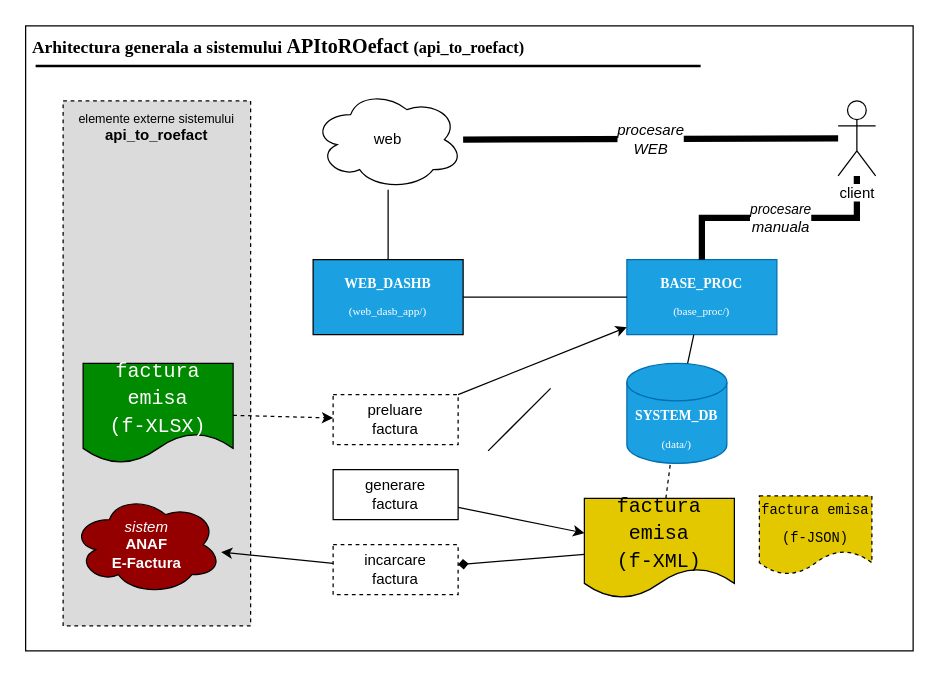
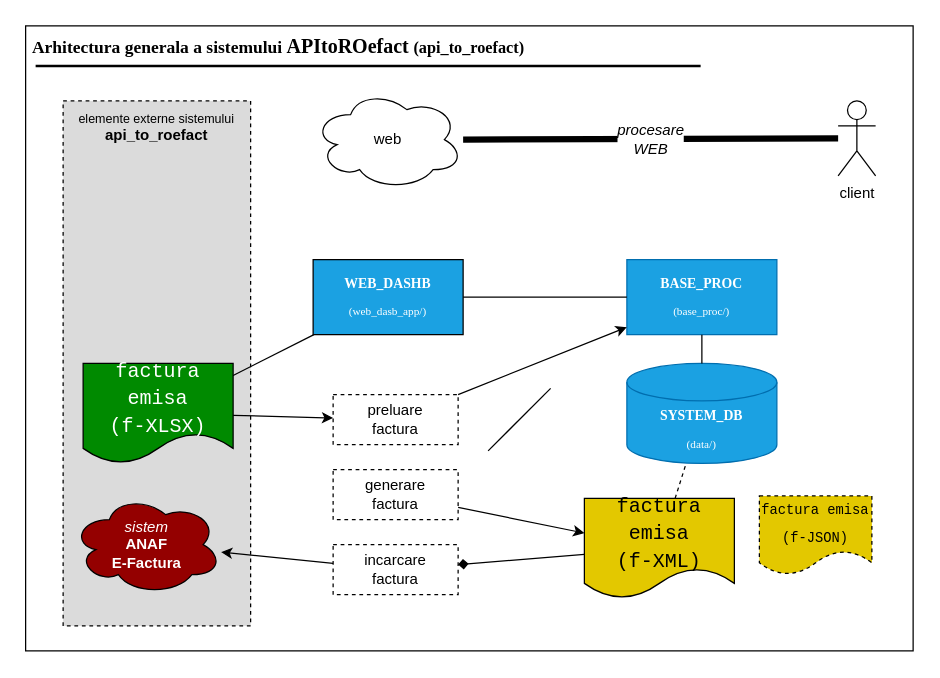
(706, 218) -> none
(388, 224) -> (274, 355)
(677, 413) -> (702, 413)
(279, 416) -> (279, 416)
(396, 494) -> (396, 494)
